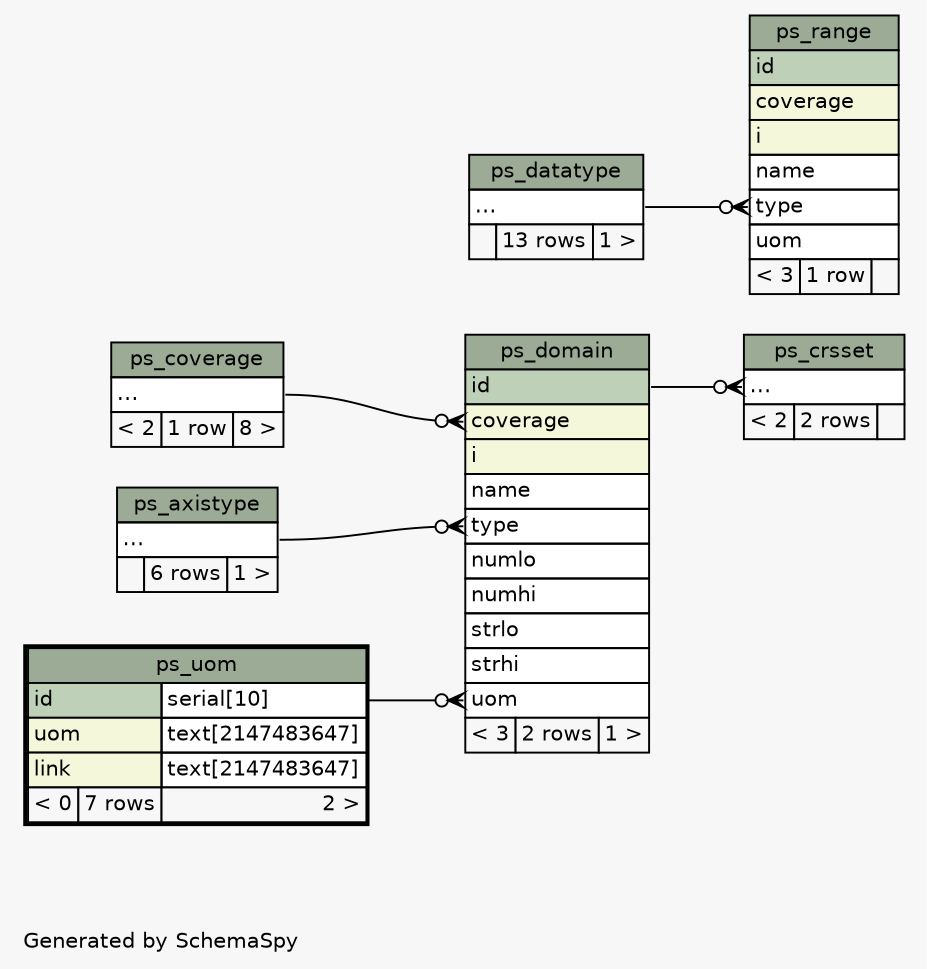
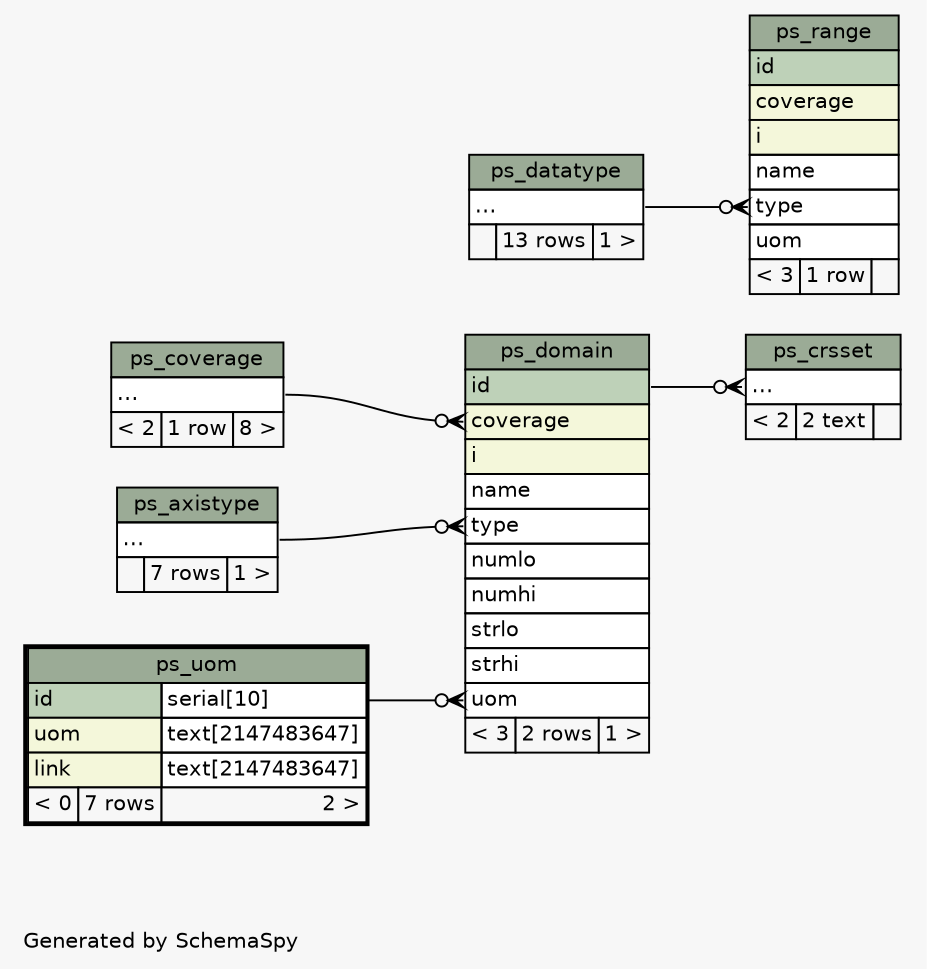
(836, 421) -> (835, 421)
(186, 574) -> (186, 574)
